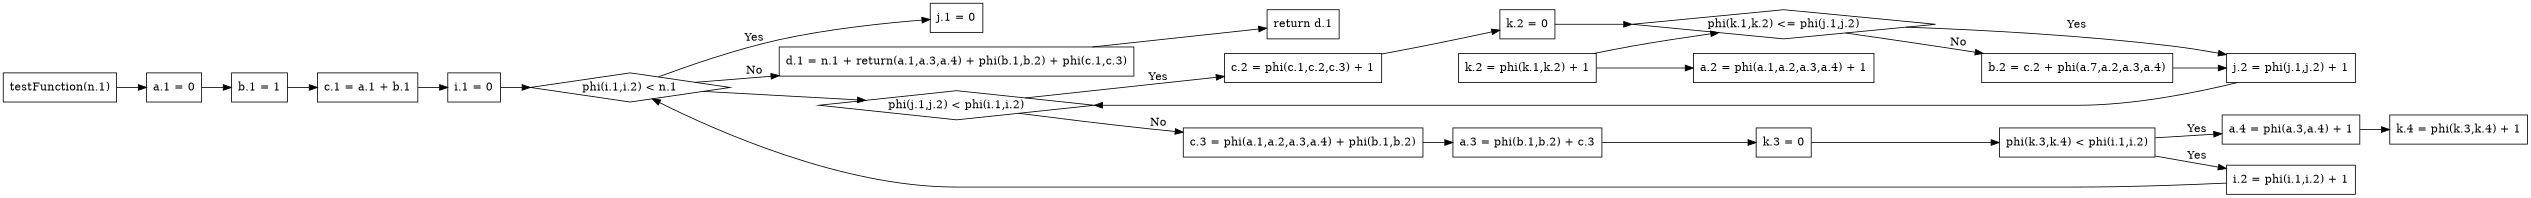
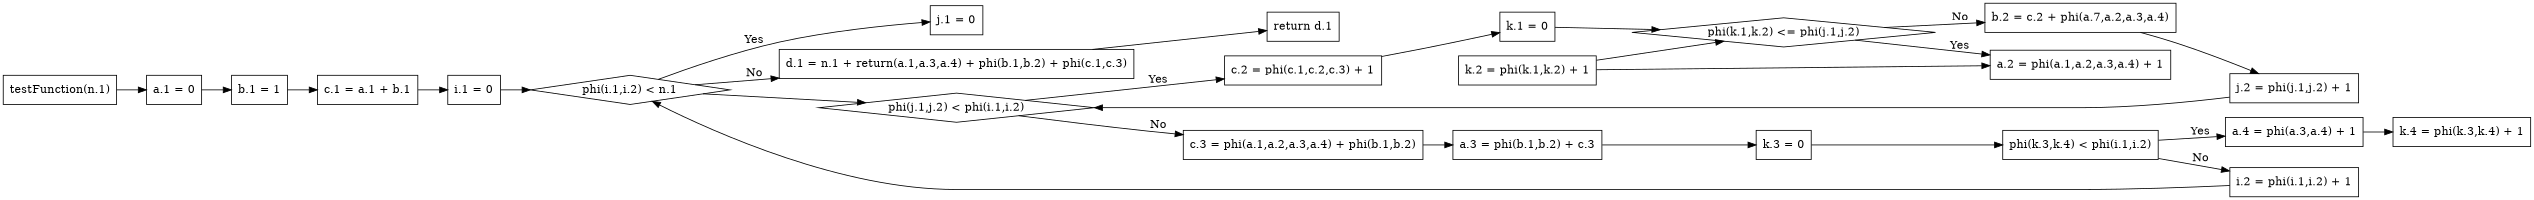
(1527, 24) -> (1527, 27)
(2063, 36) -> (1918, 47)
(2198, 156) -> (2201, 158)
